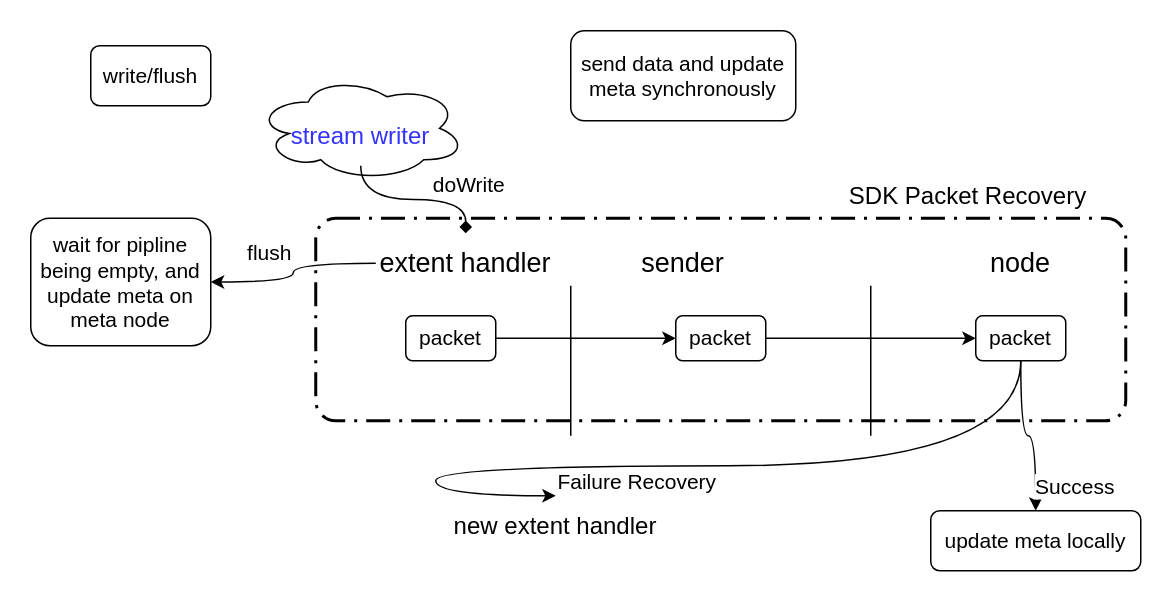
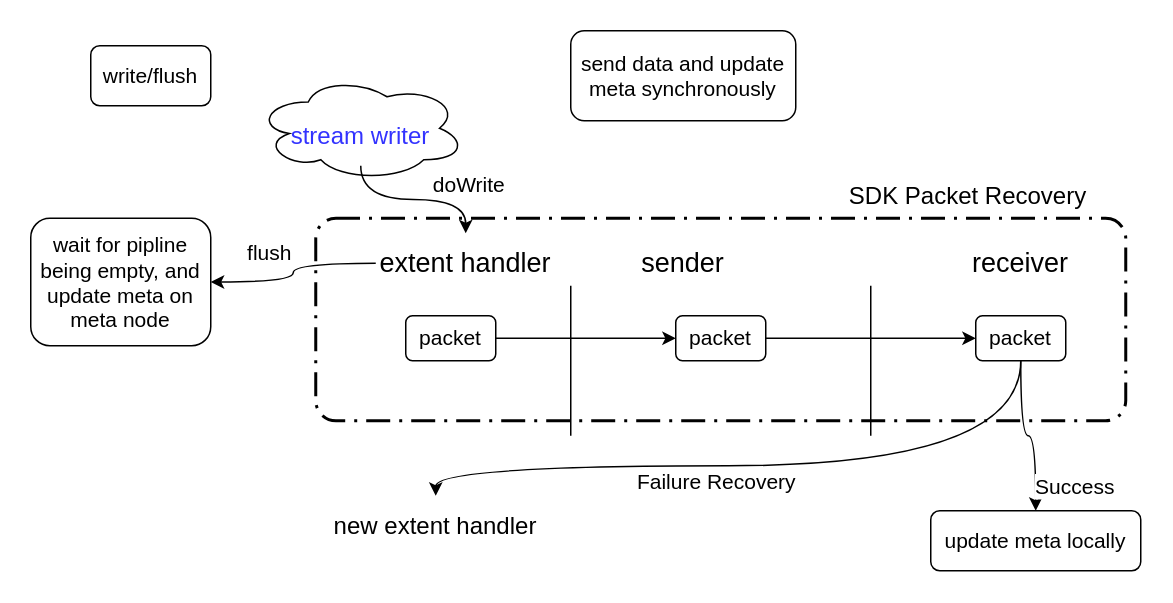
(461, 210) -> (461, 211)
(1021, 263) -> (1021, 263)
(556, 526) -> (436, 526)
